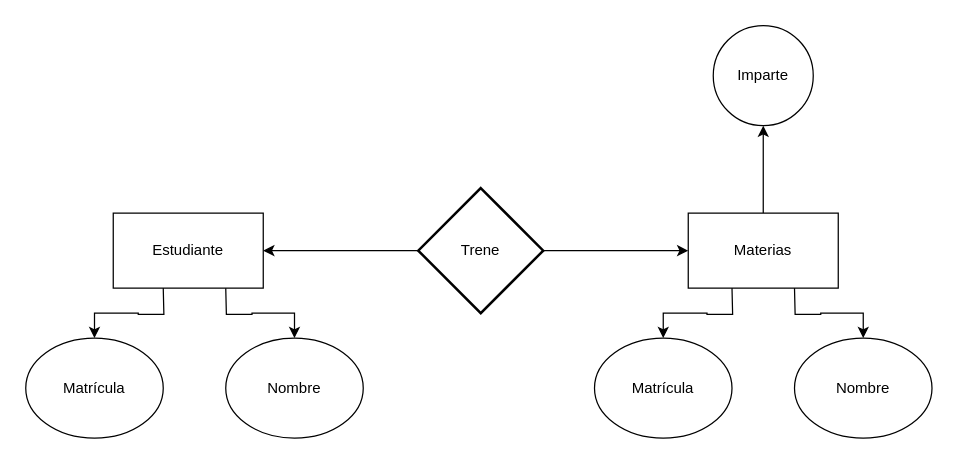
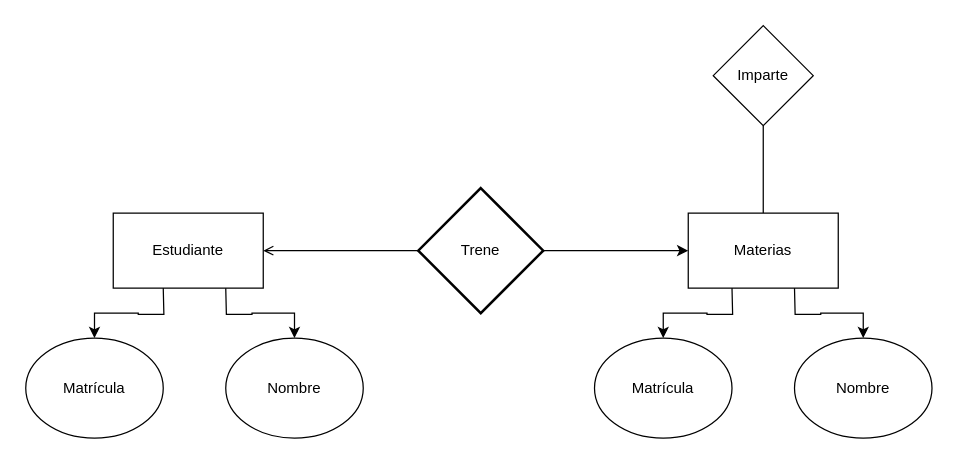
(763, 76) -> (763, 76)
(763, 136) -> (763, 132)
(273, 251) -> (270, 251)
